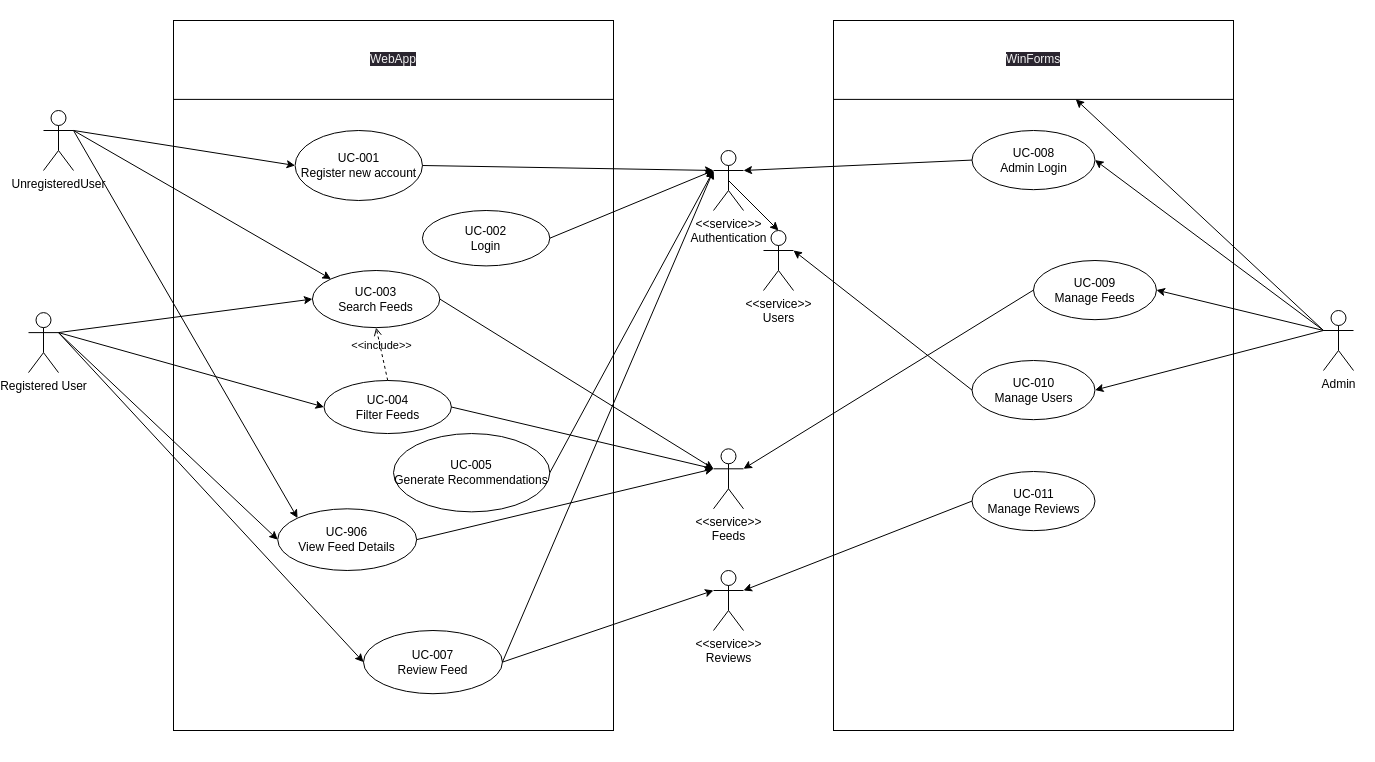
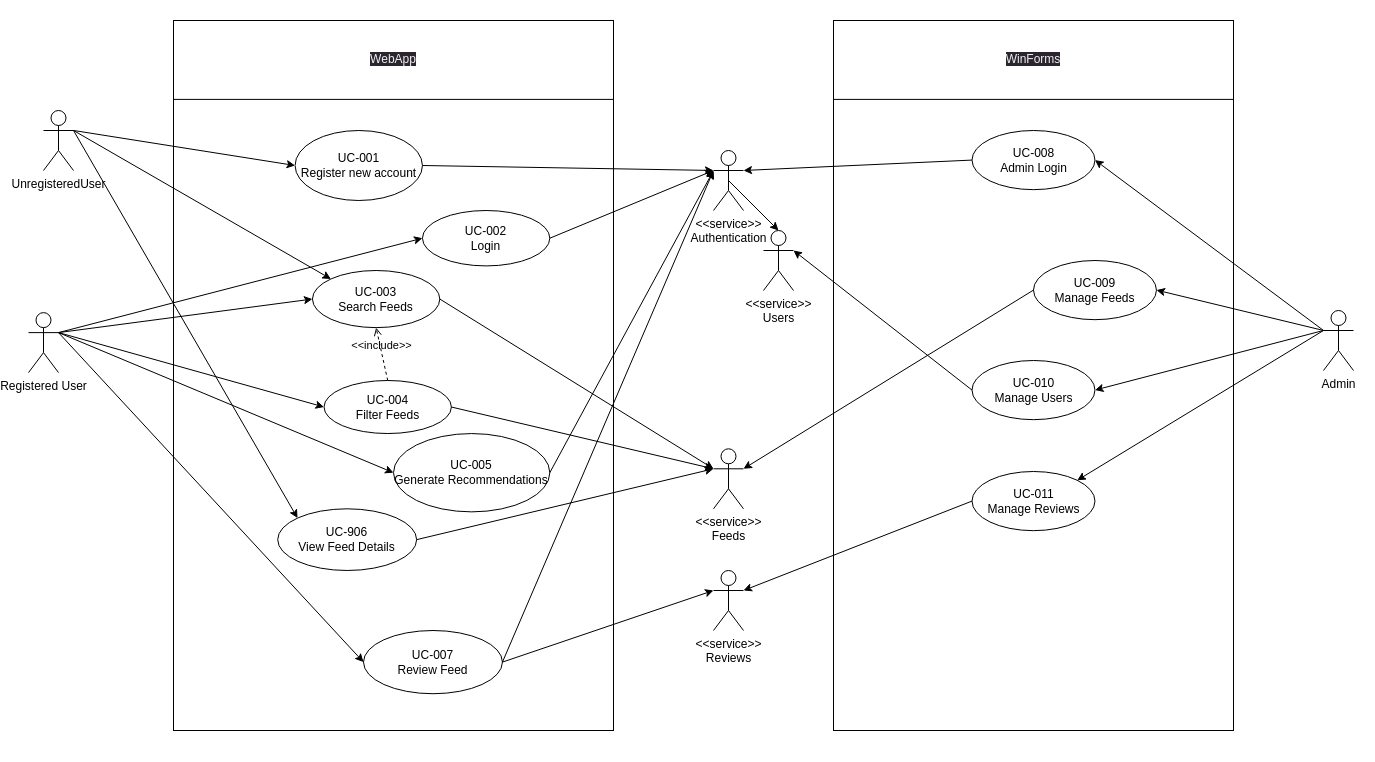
(1197, 212) -> (1203, 404)
none -> (244, 285)
none -> (226, 403)
(176, 443) -> none
